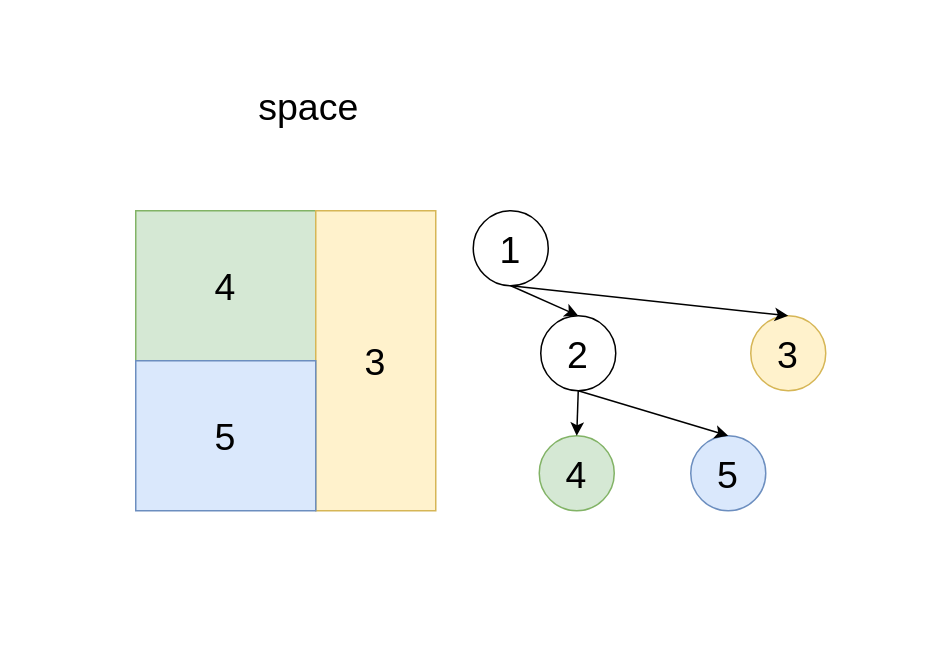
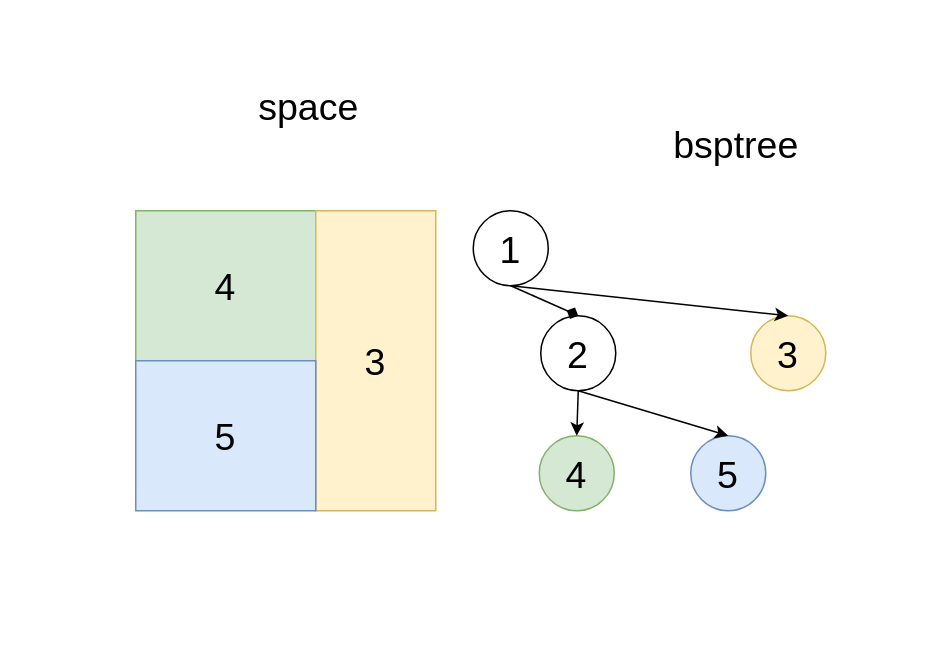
none -> (736, 143)
(568, 311) -> (567, 311)
